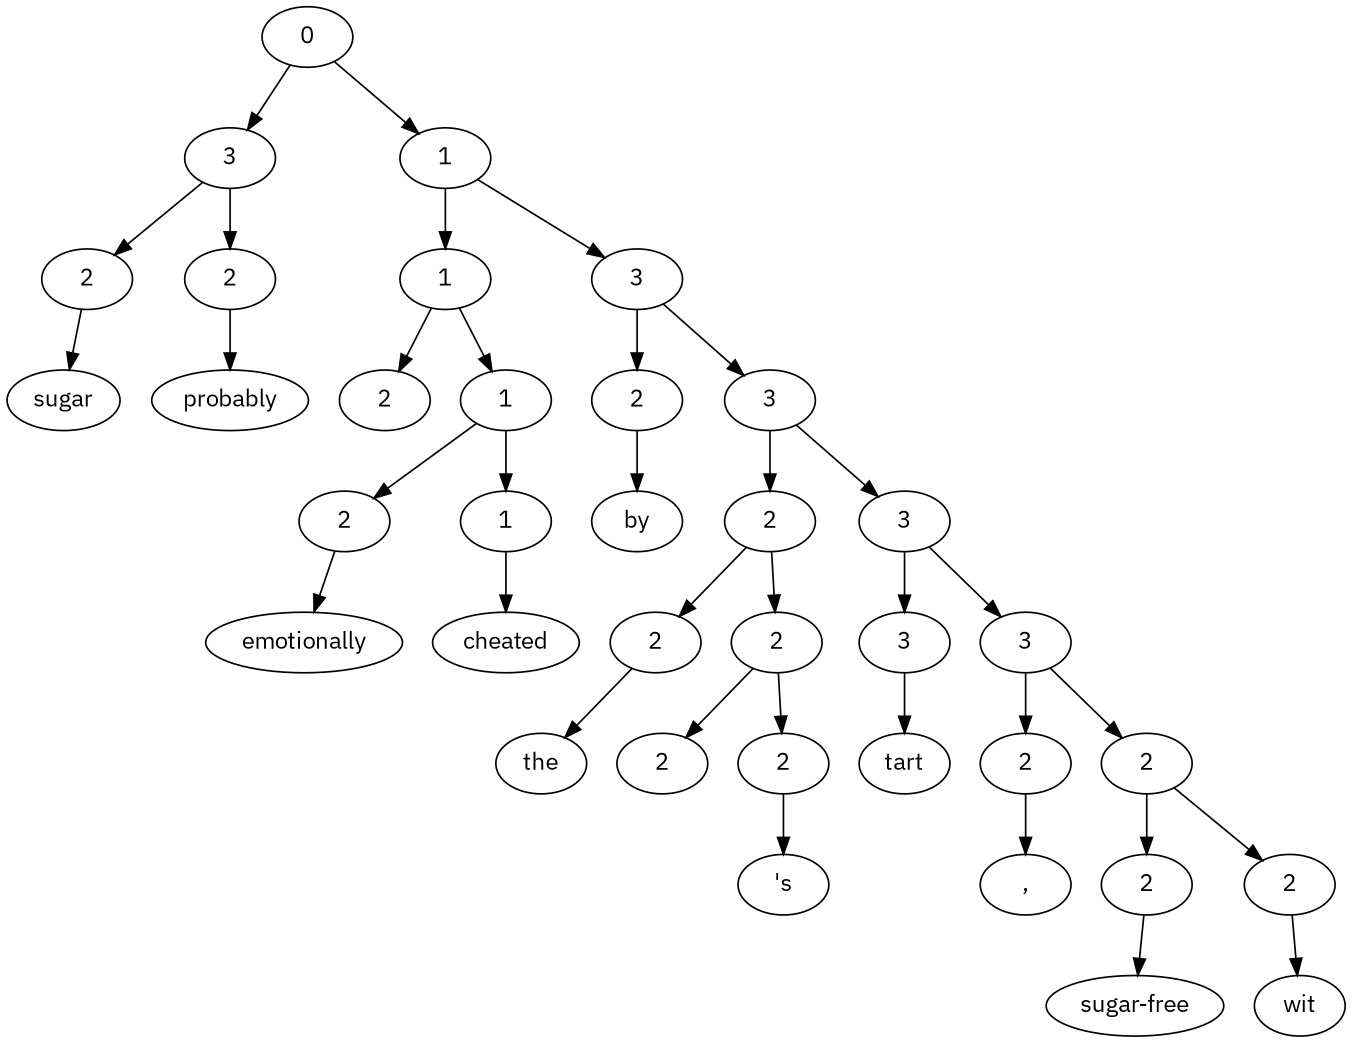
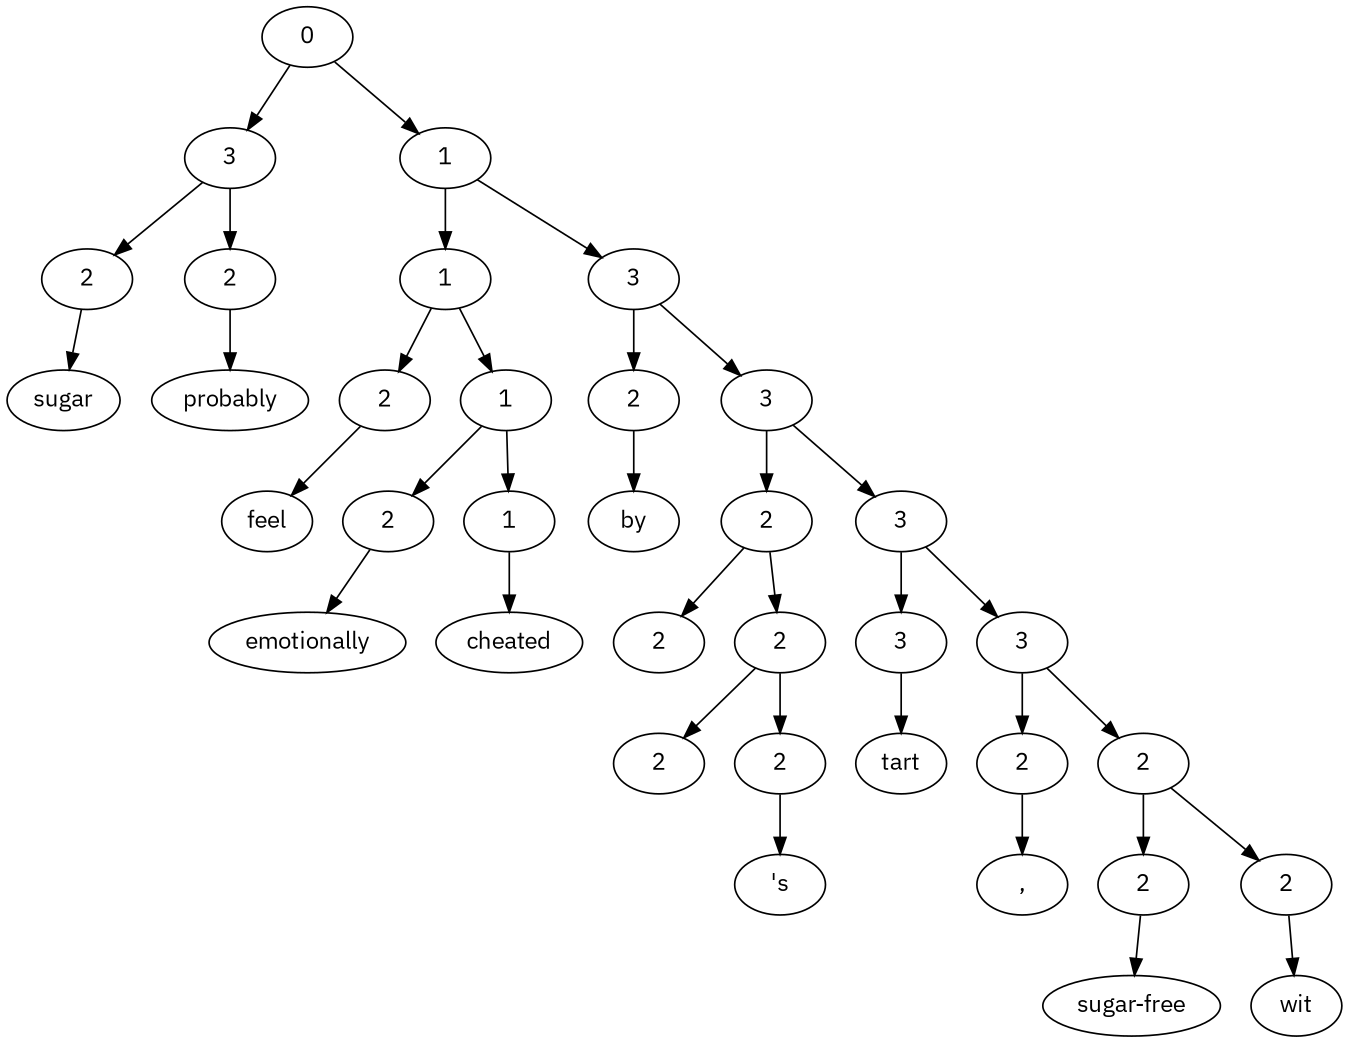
none -> (267, 521)
(541, 764) -> none
